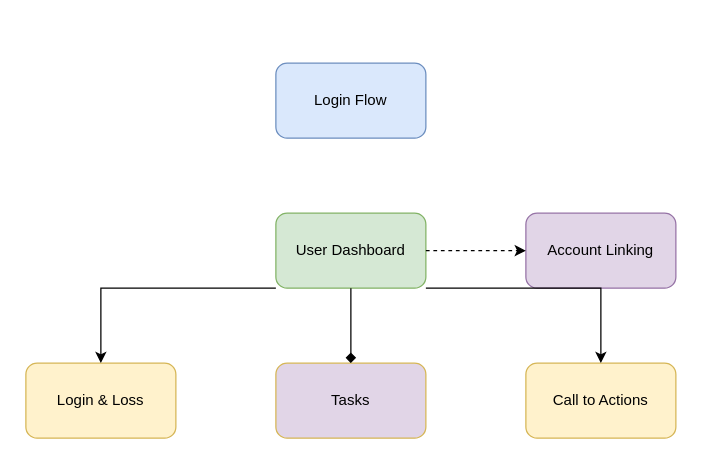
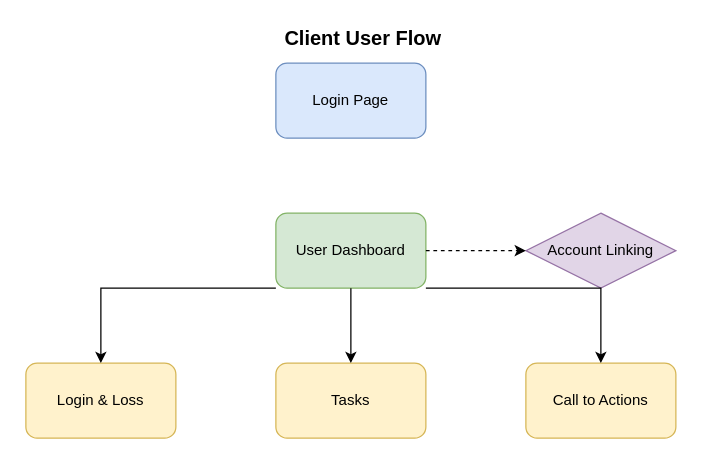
none -> (363, 38)
(351, 101) -> (351, 101)
(601, 251) -> (601, 251)
(351, 352) -> (351, 353)
(351, 401) -> (351, 401)
